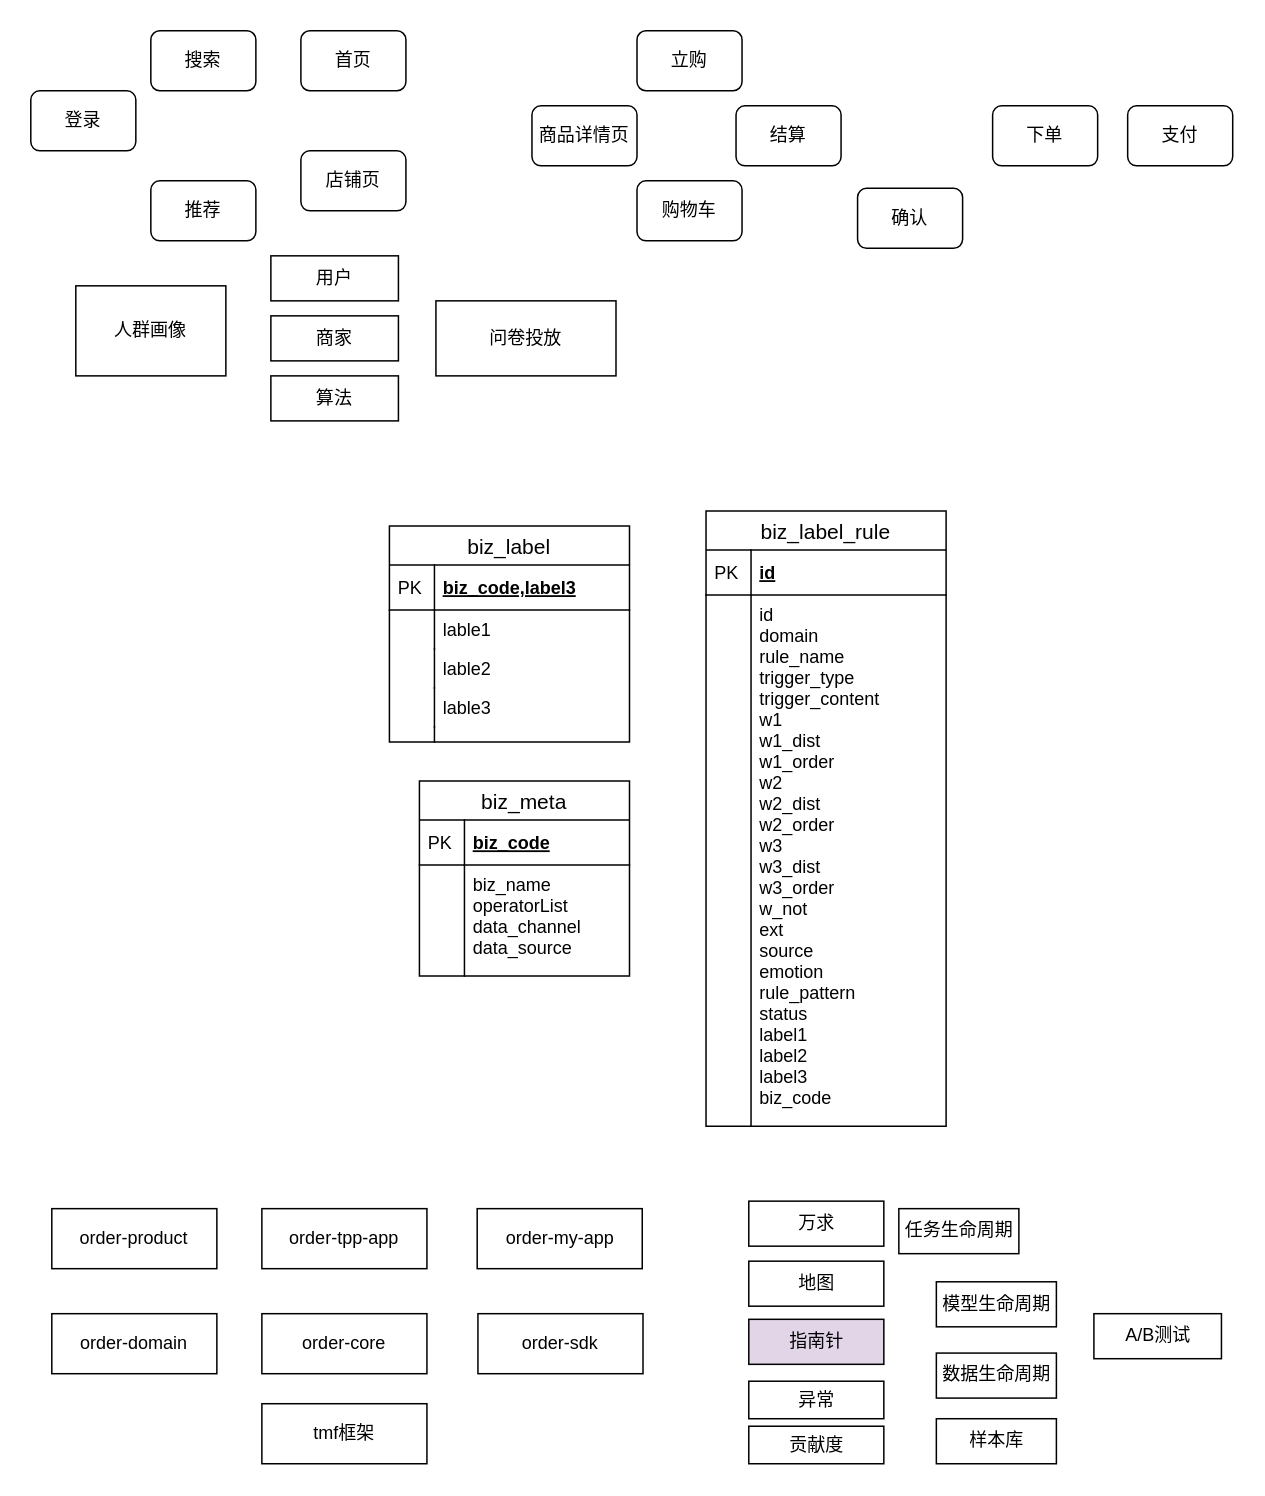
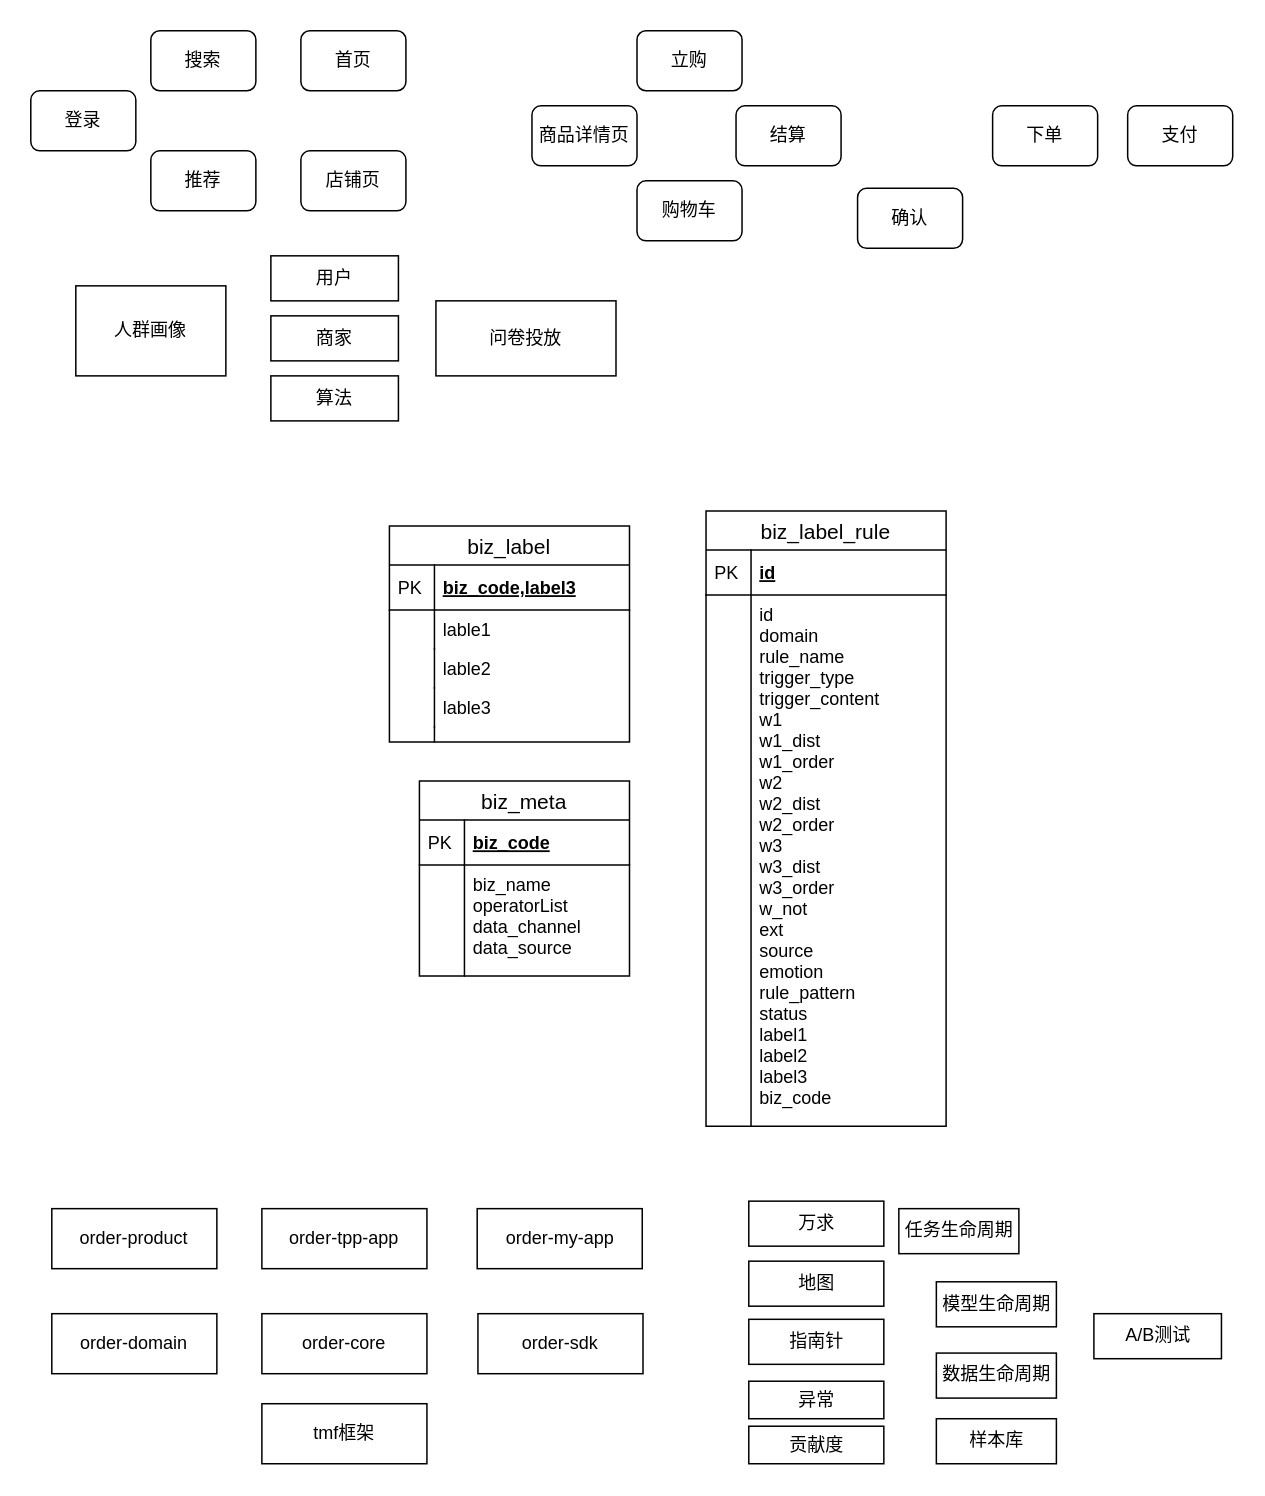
(203, 211) -> (203, 181)
(816, 1341) -> (816, 1341)
